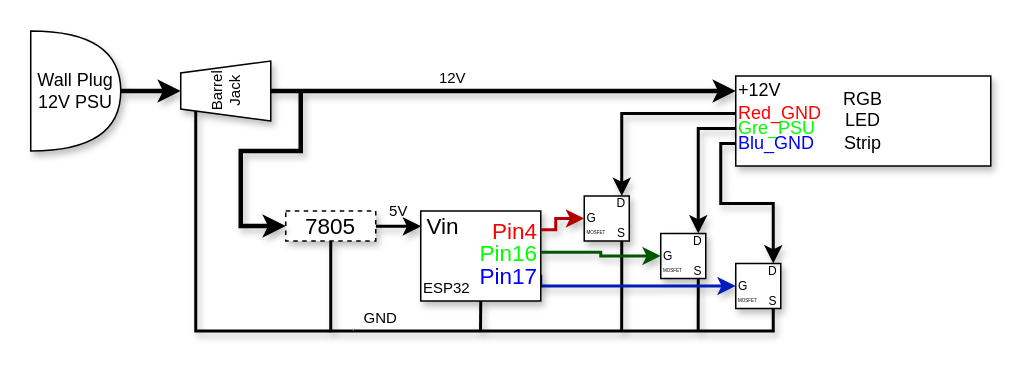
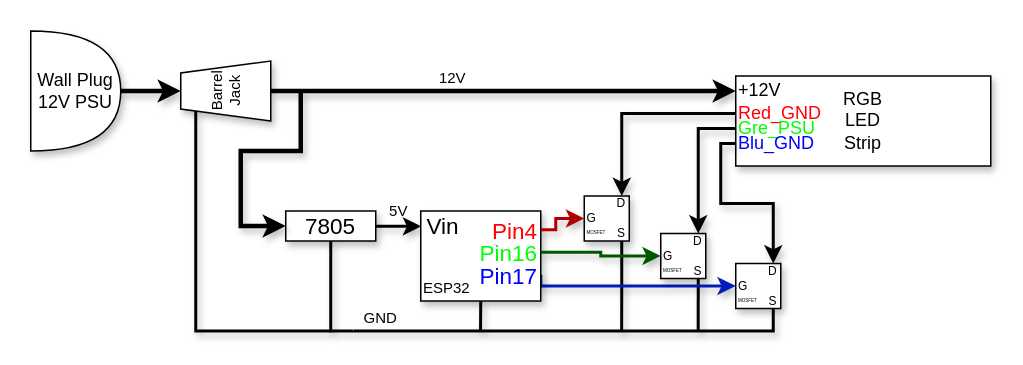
(331, 226) -> (331, 226)
